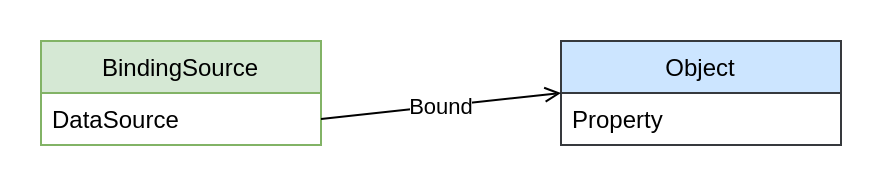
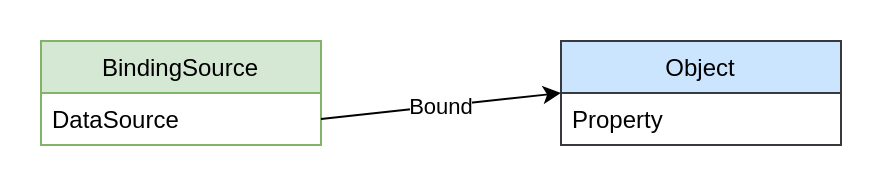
(549, 94) -> (546, 95)
